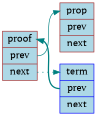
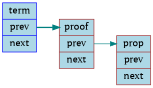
(45, 72) -> none
